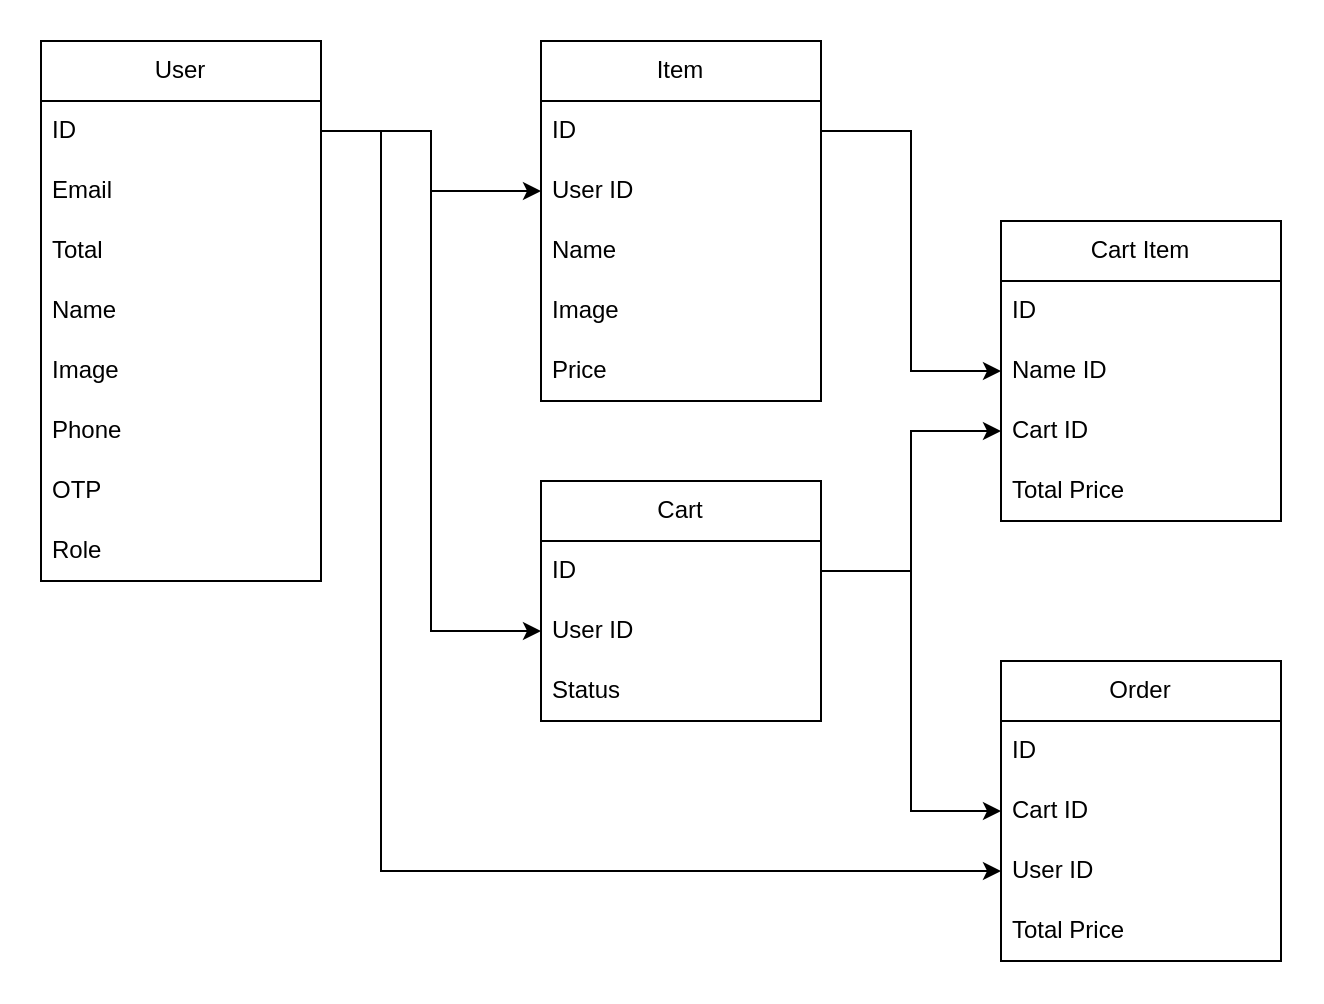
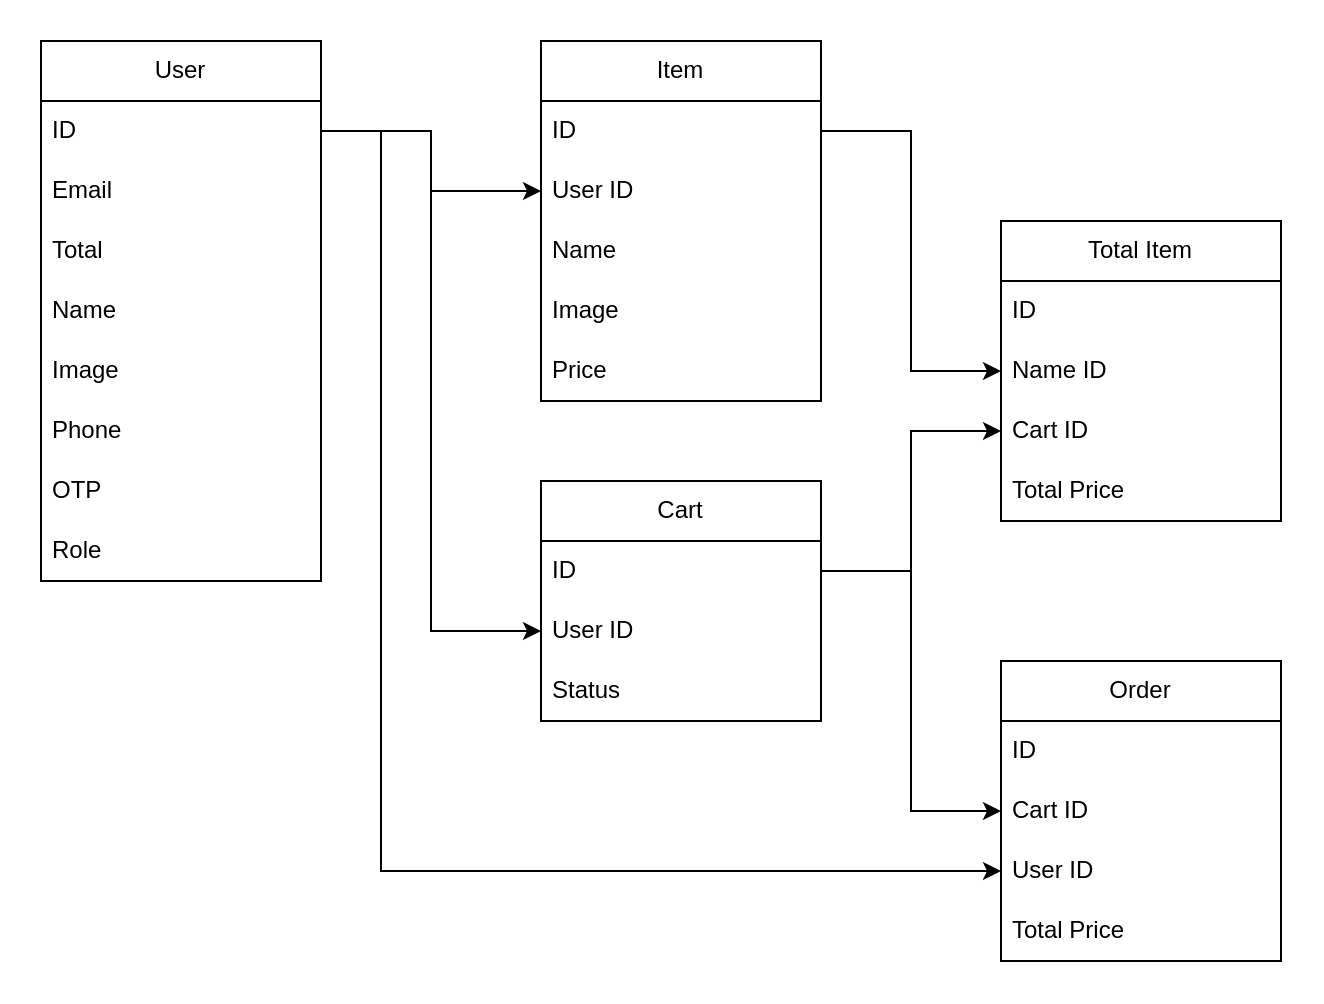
(1141, 251) -> (1141, 251)
